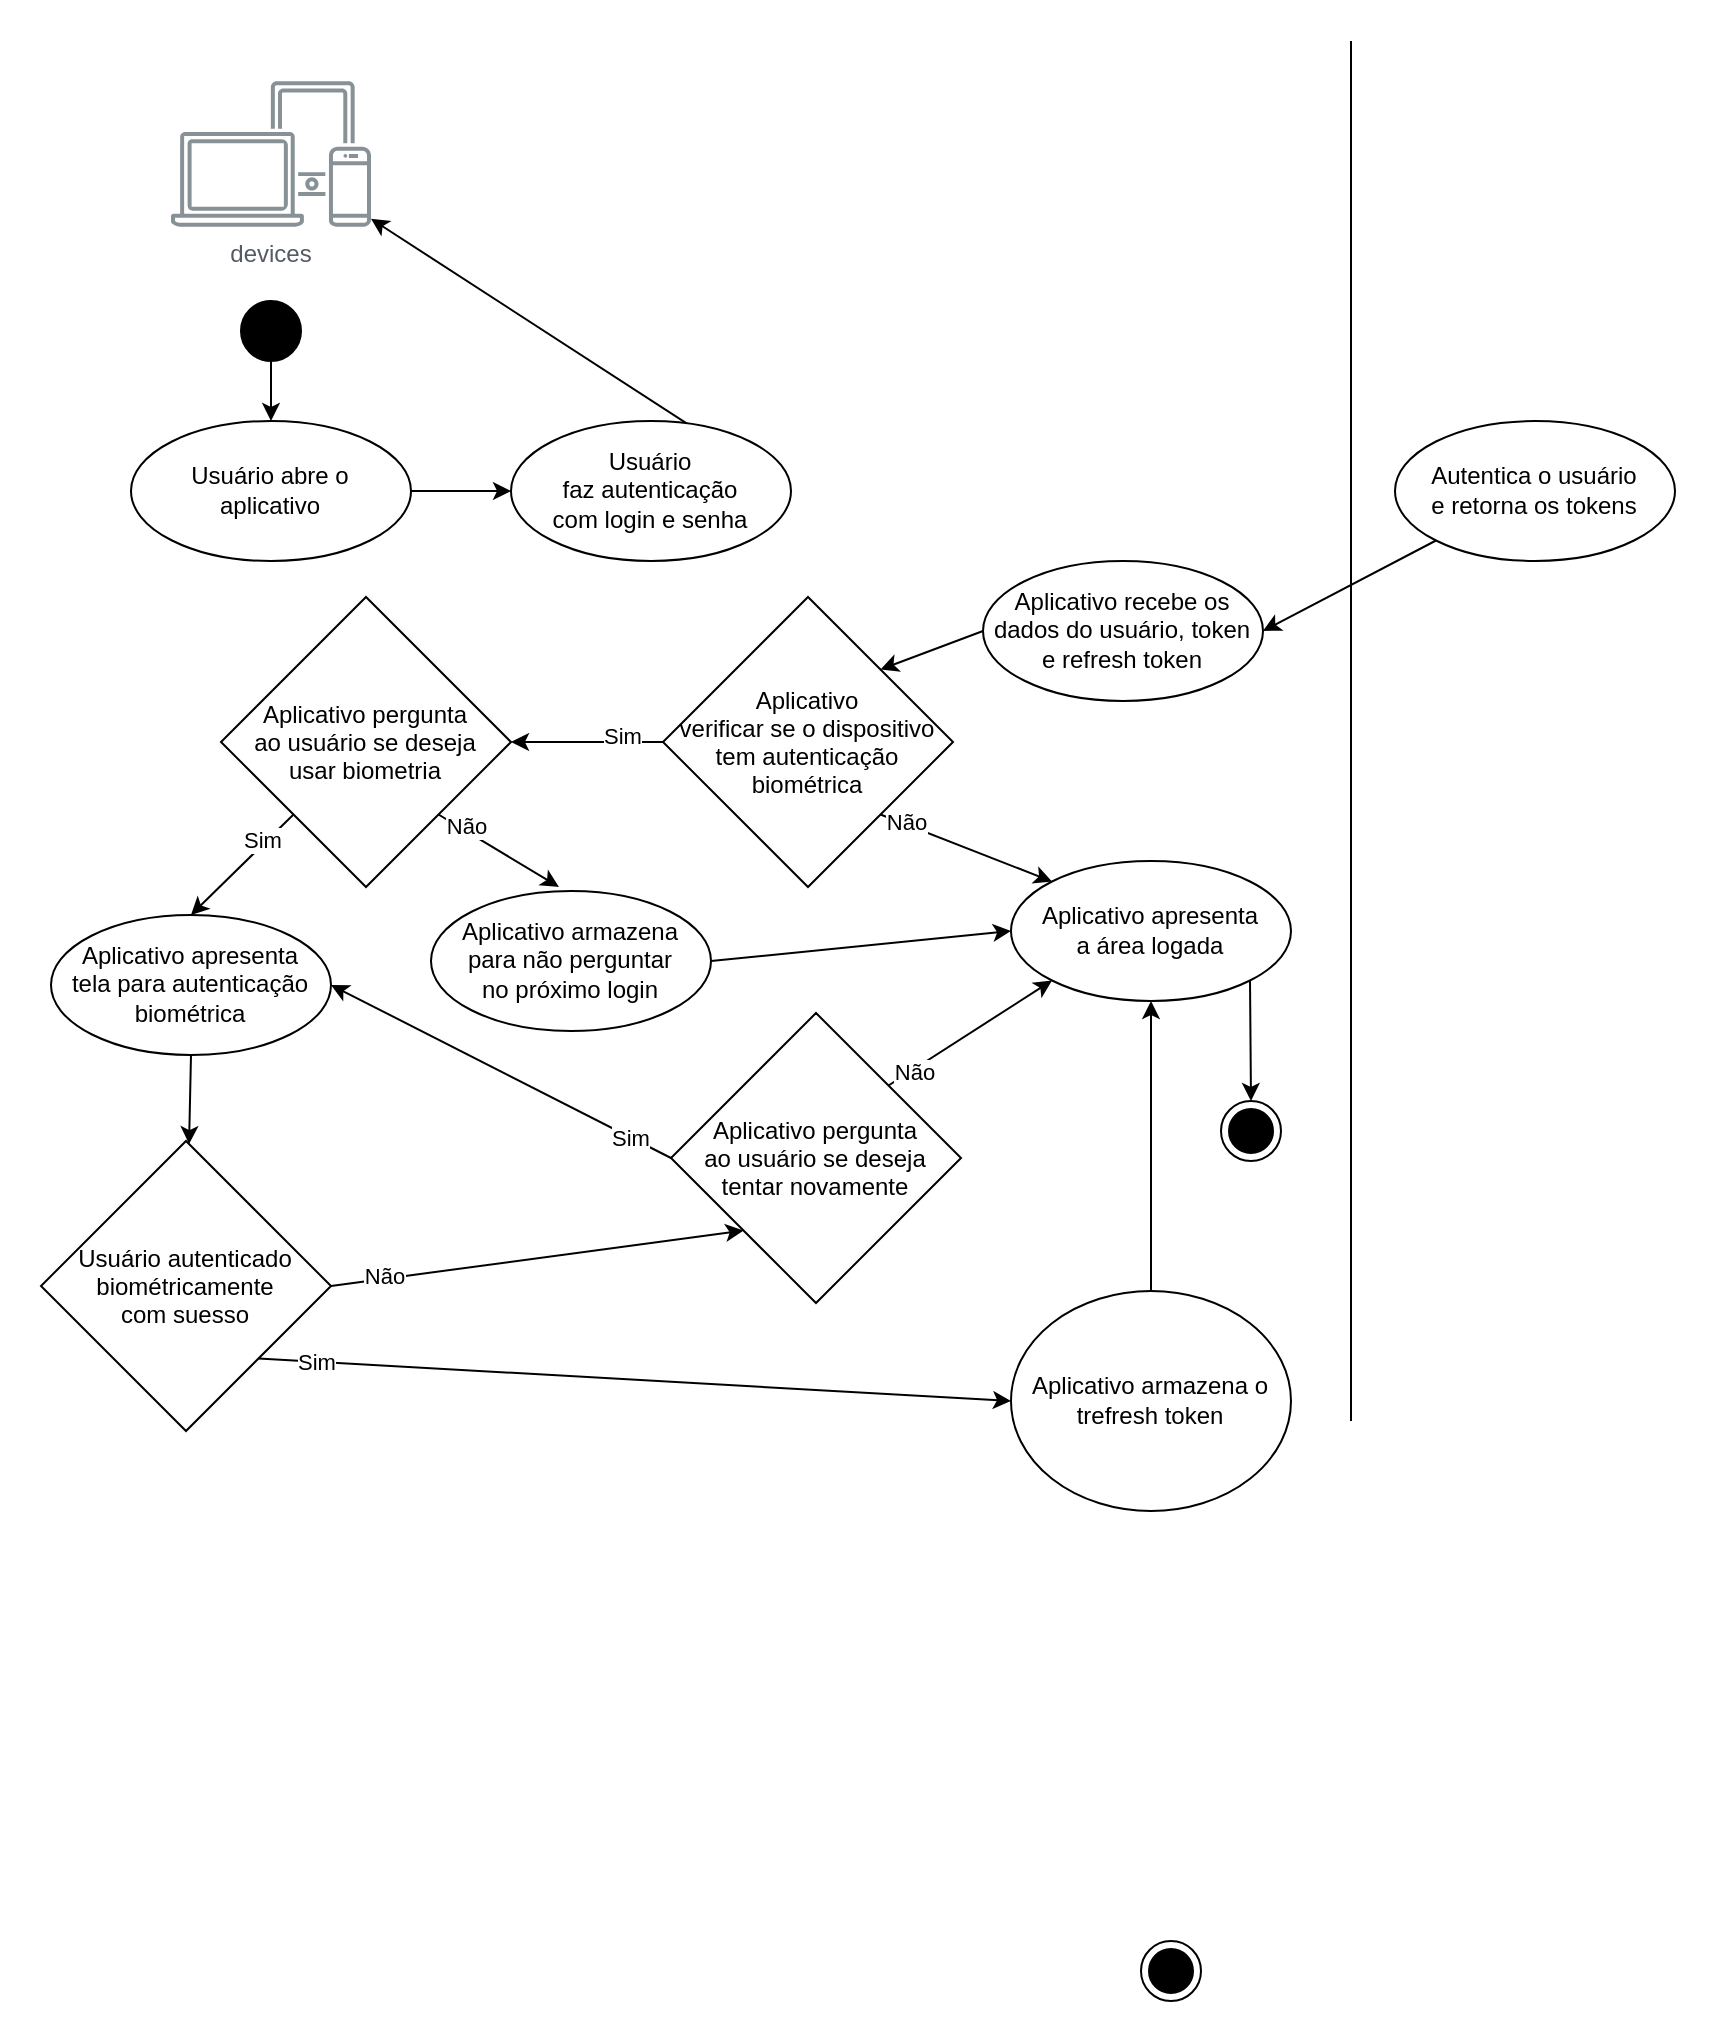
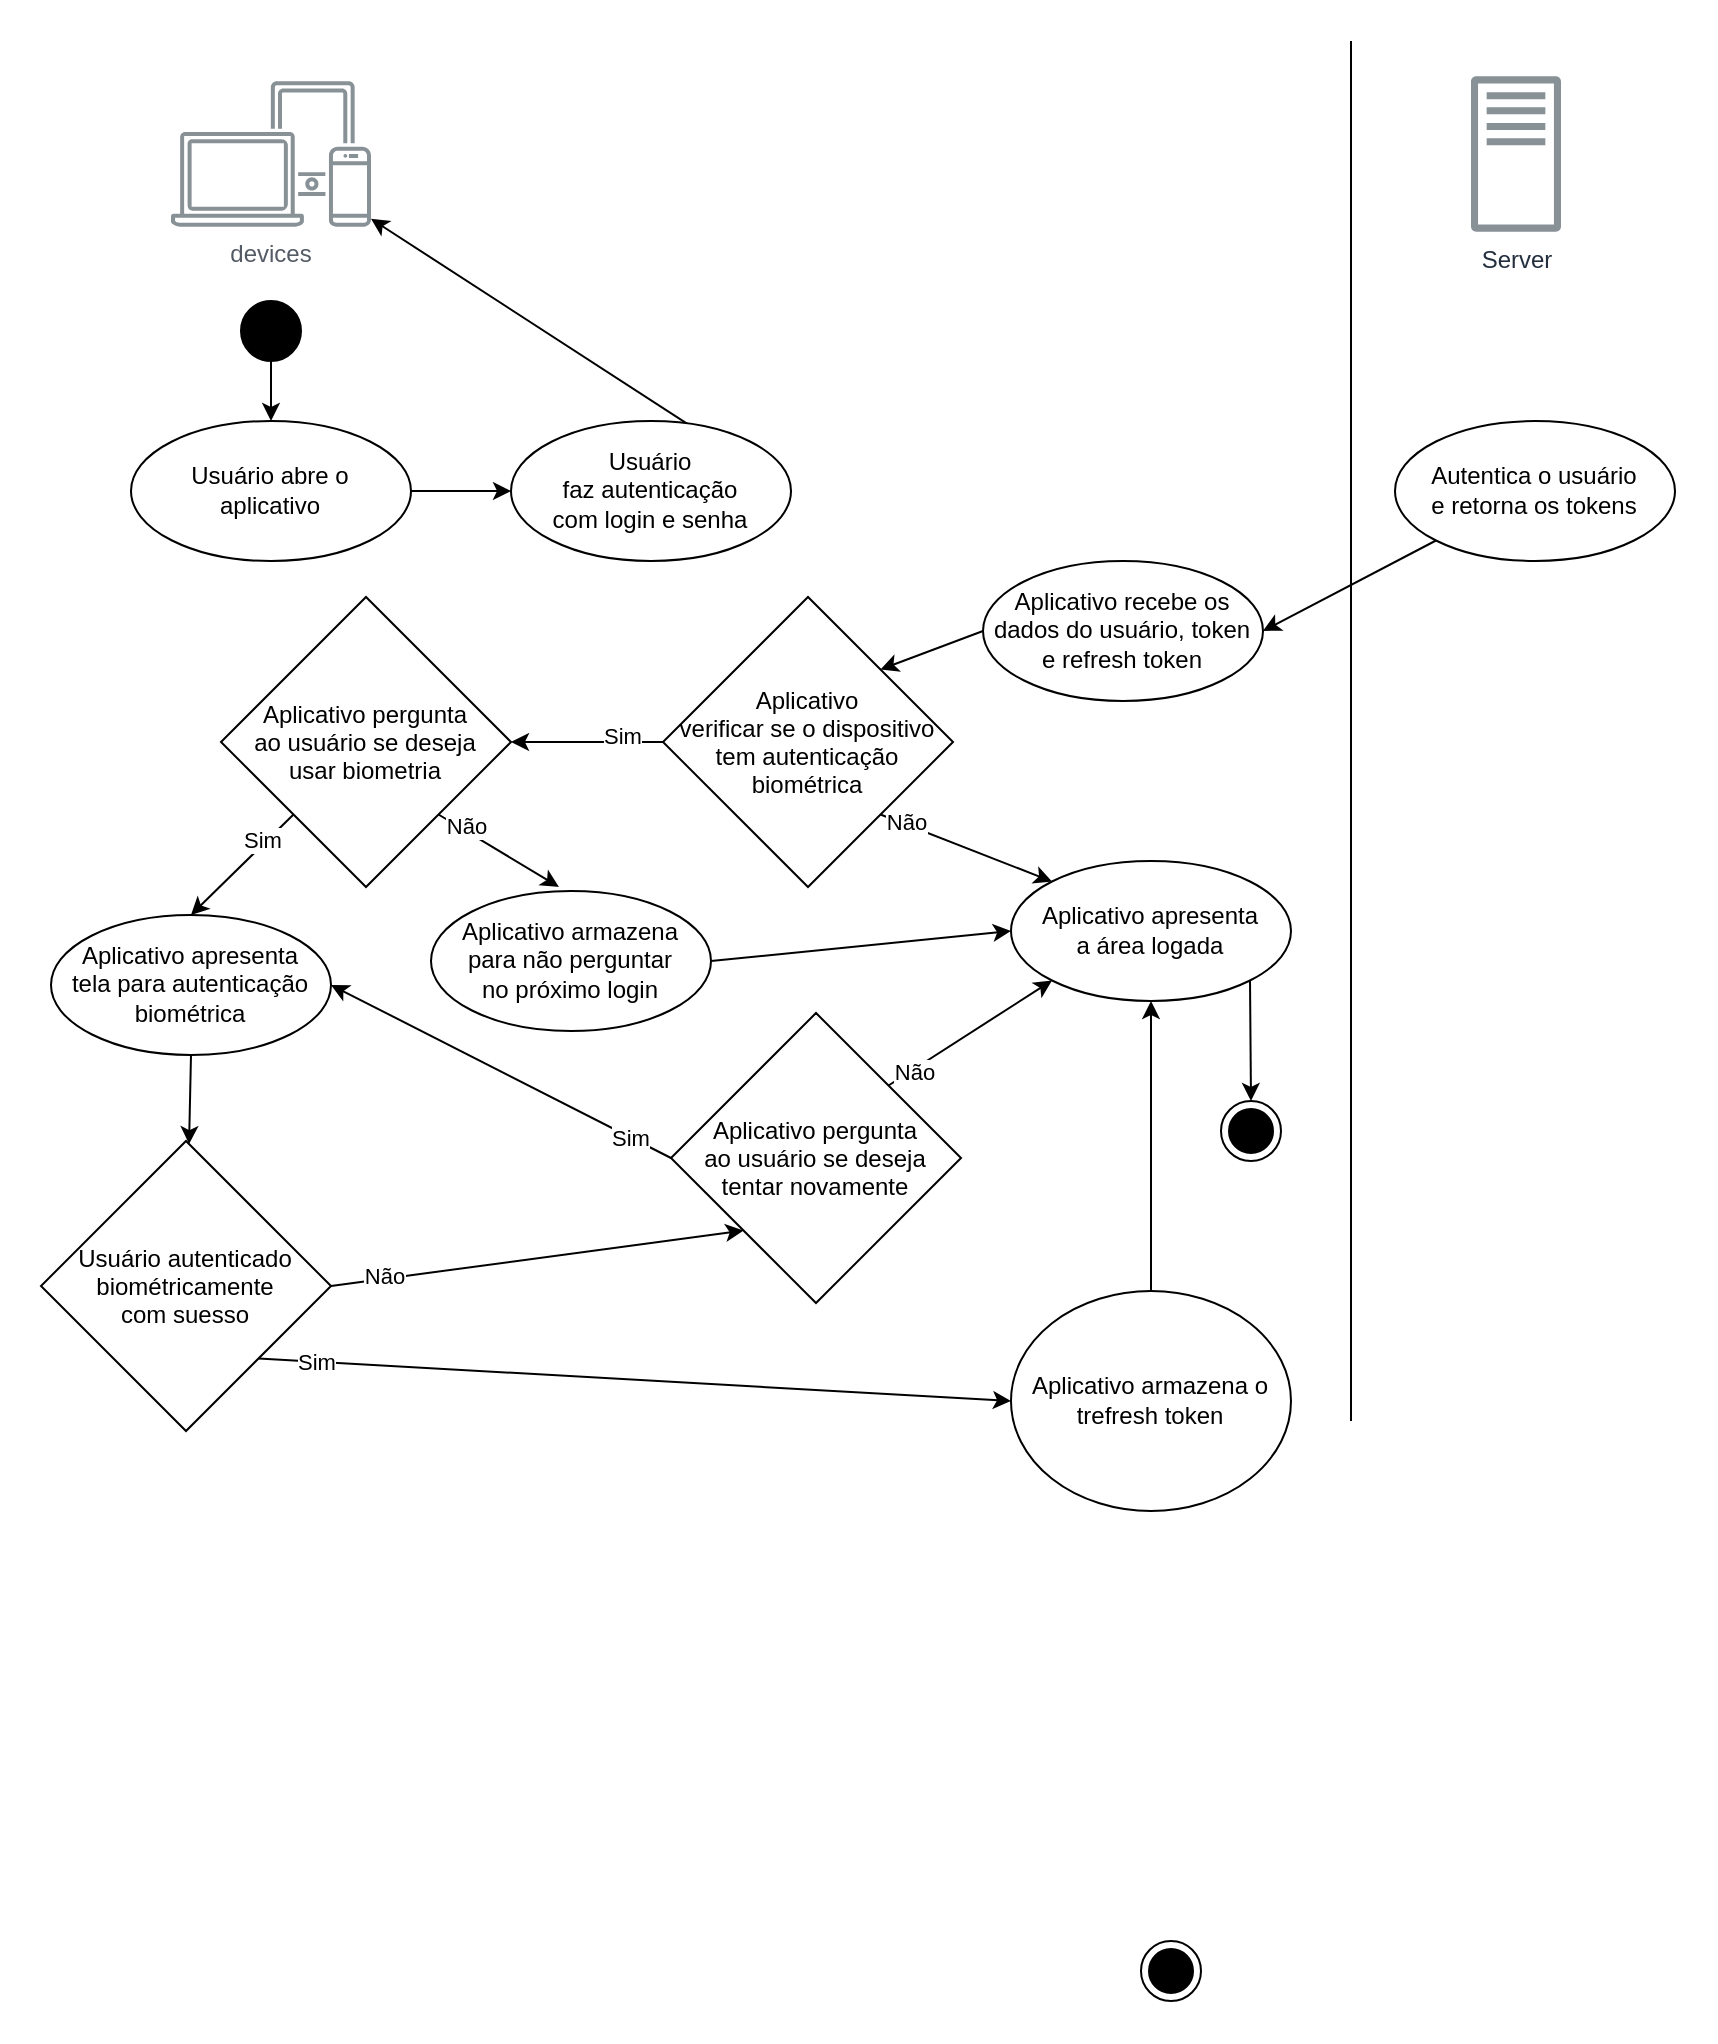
none -> (1516, 154)
